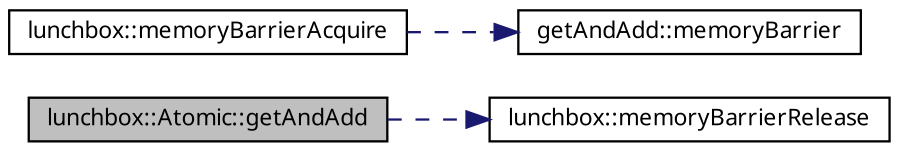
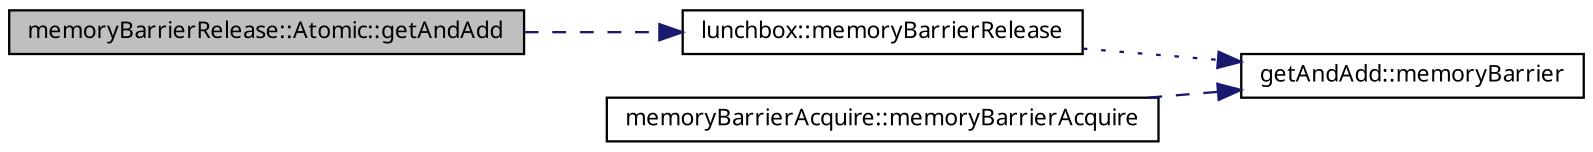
(208, 32) -> (883, 120)
none -> (1150, 54)
(208, 120) -> (267, 32)
